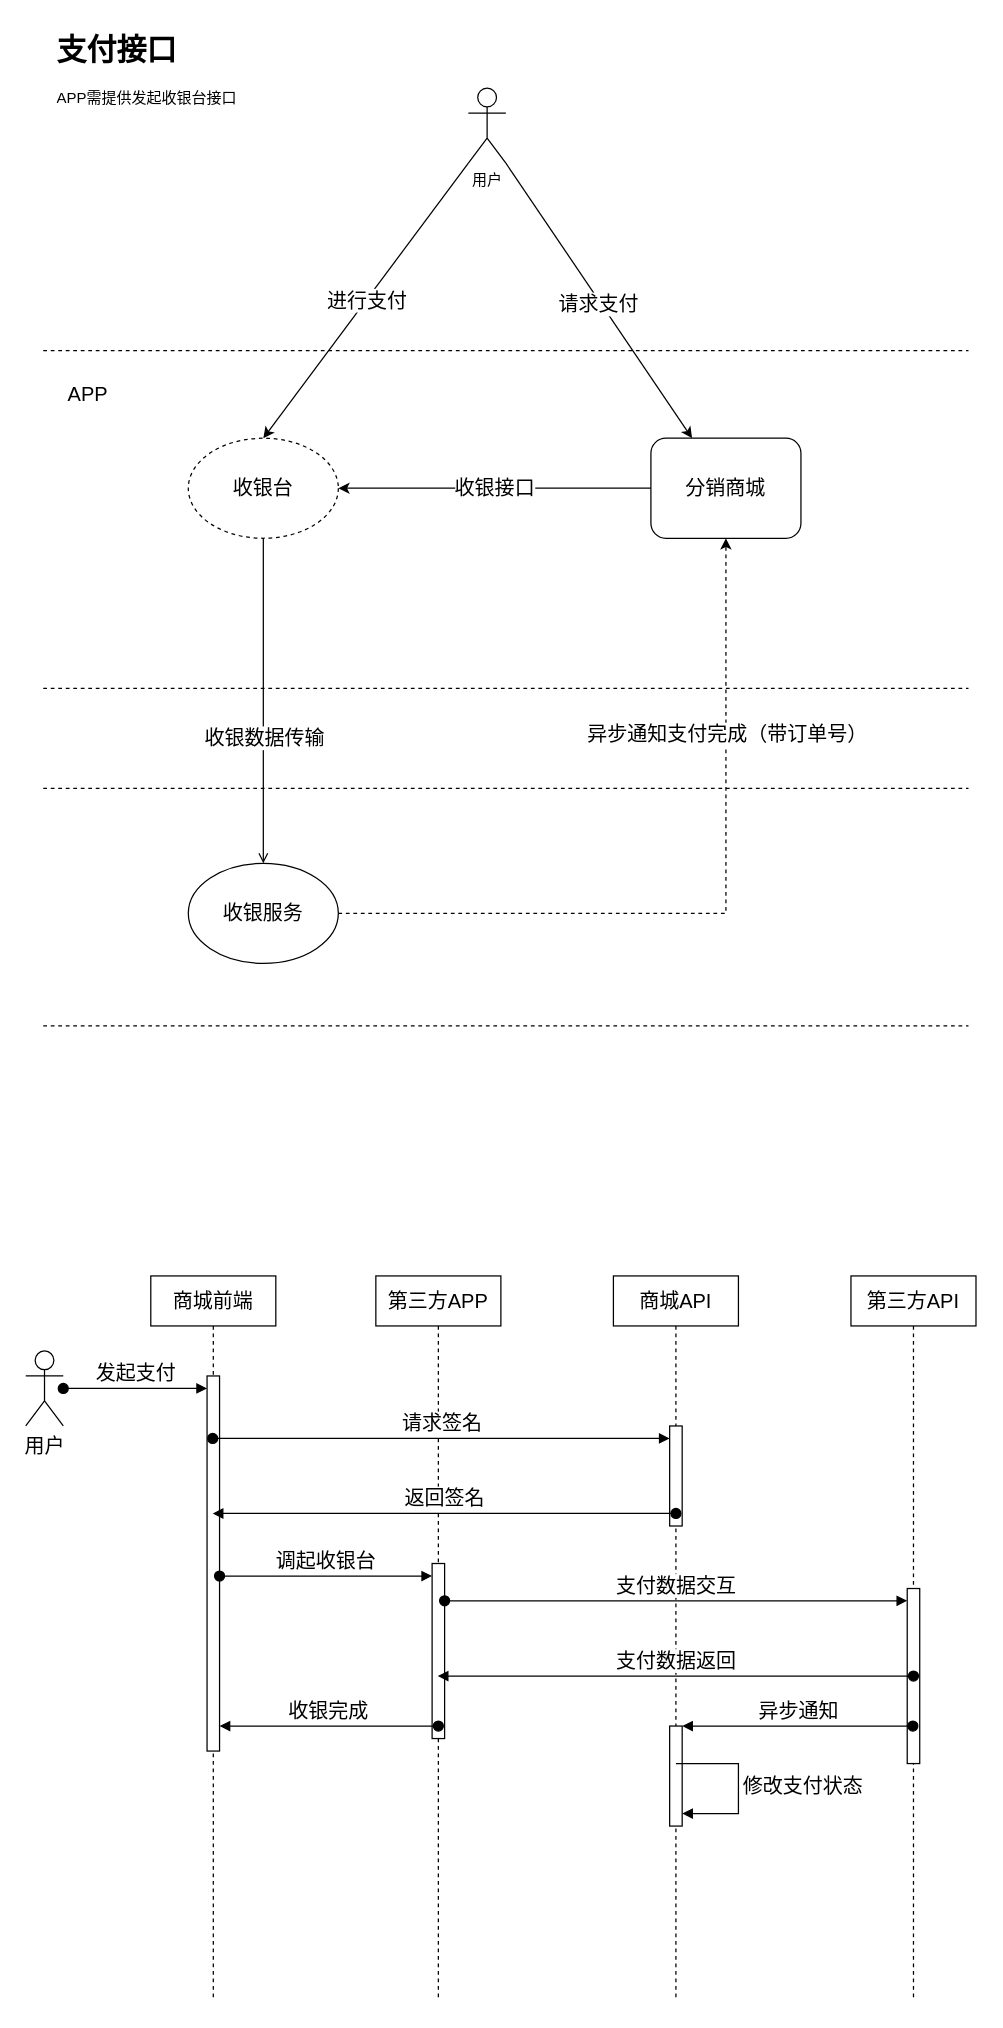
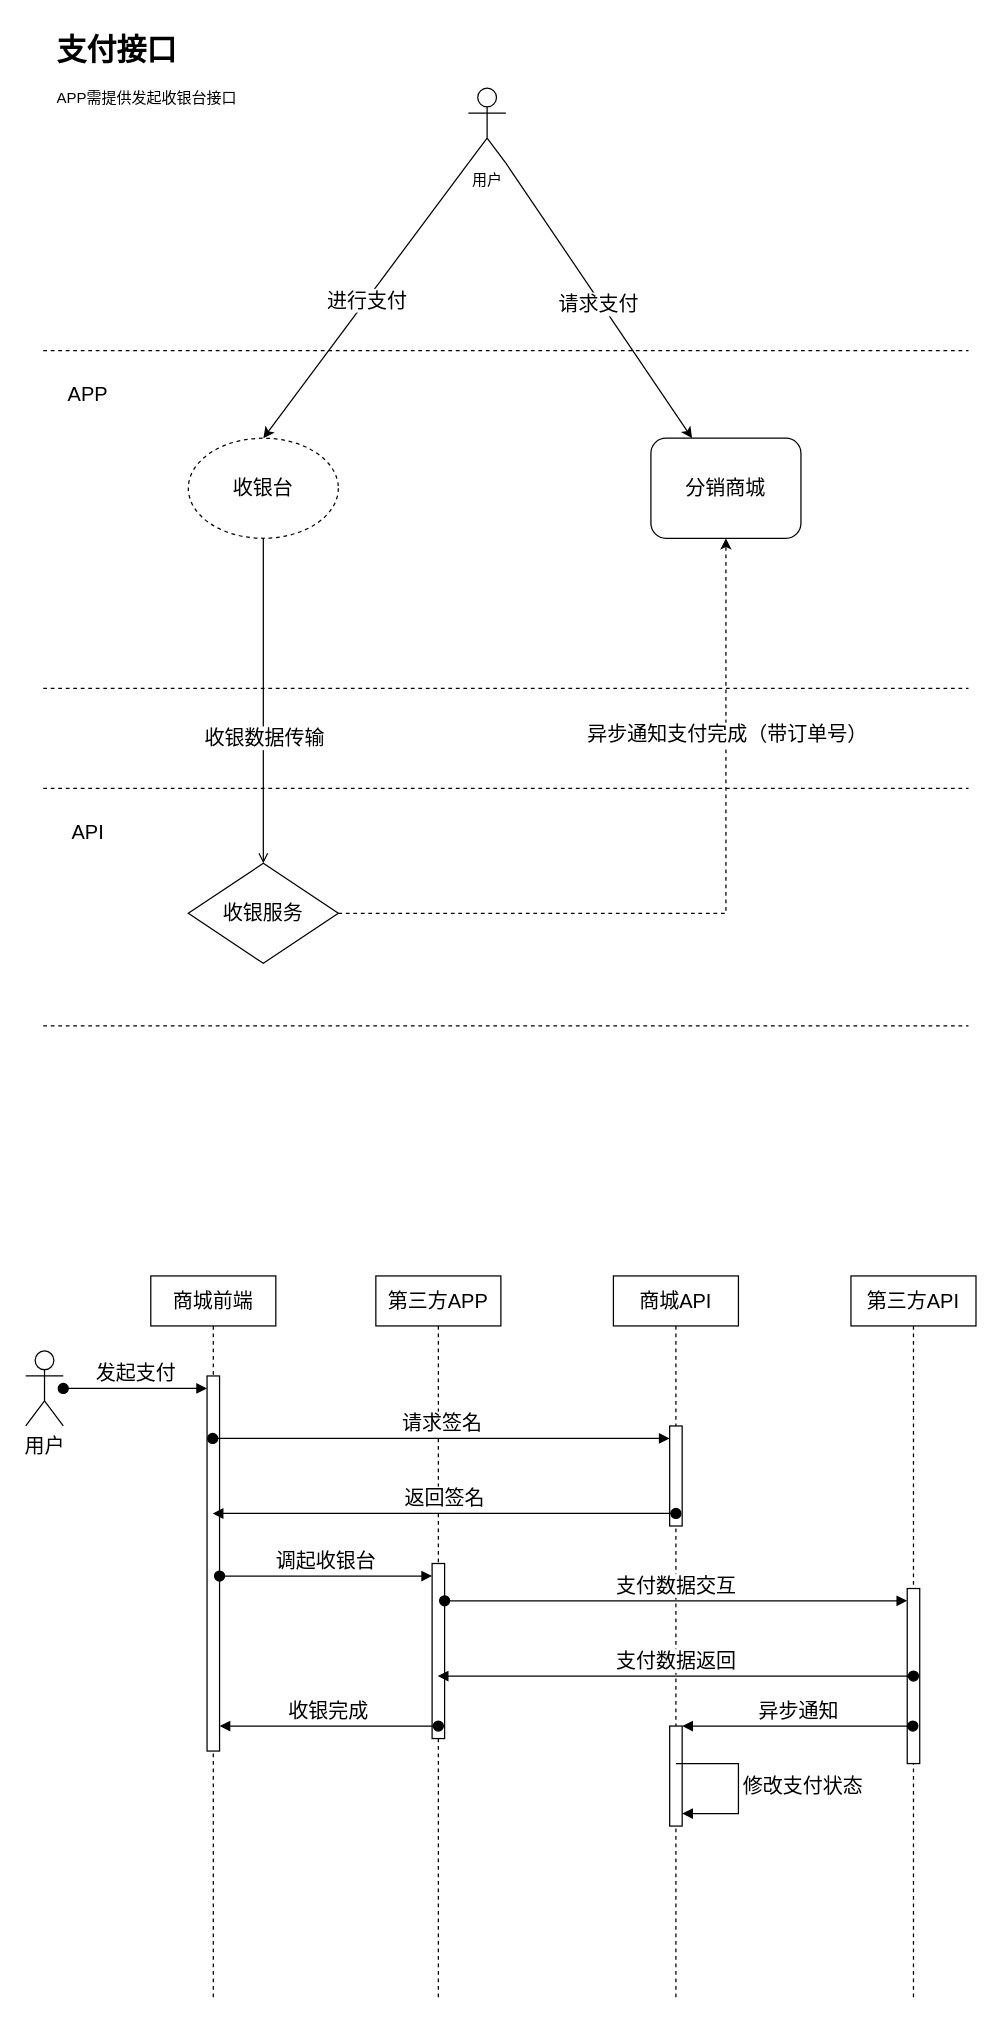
(433, 488) -> none
none -> (88, 832)
(263, 913) -> (263, 913)
